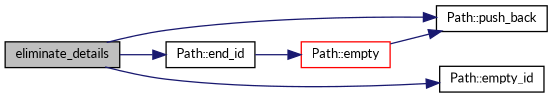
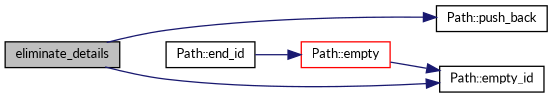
(410, 39) -> (409, 65)
(136, 55) -> none
